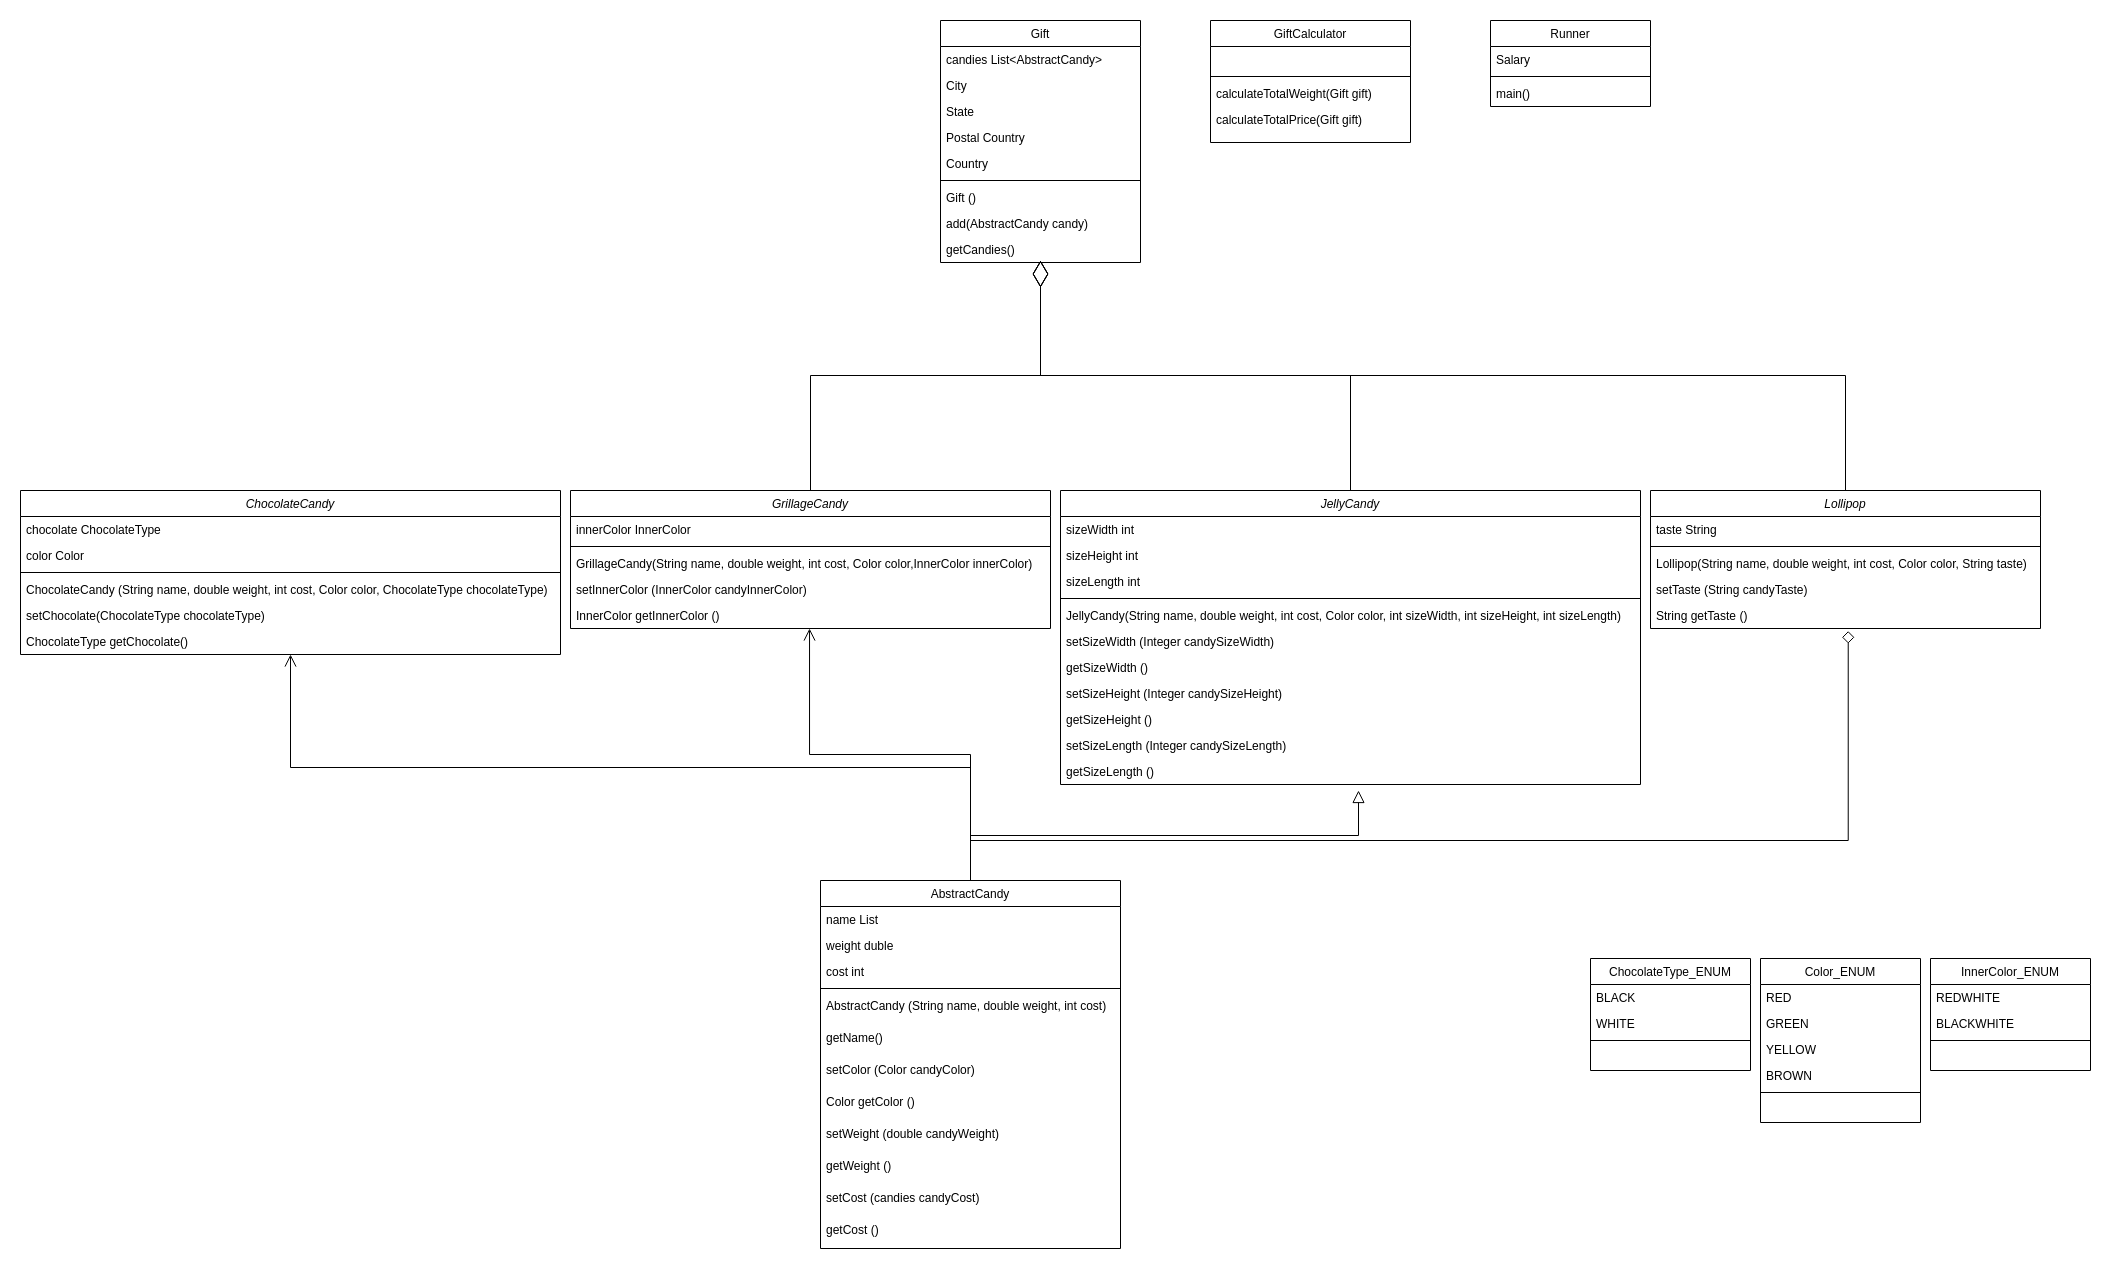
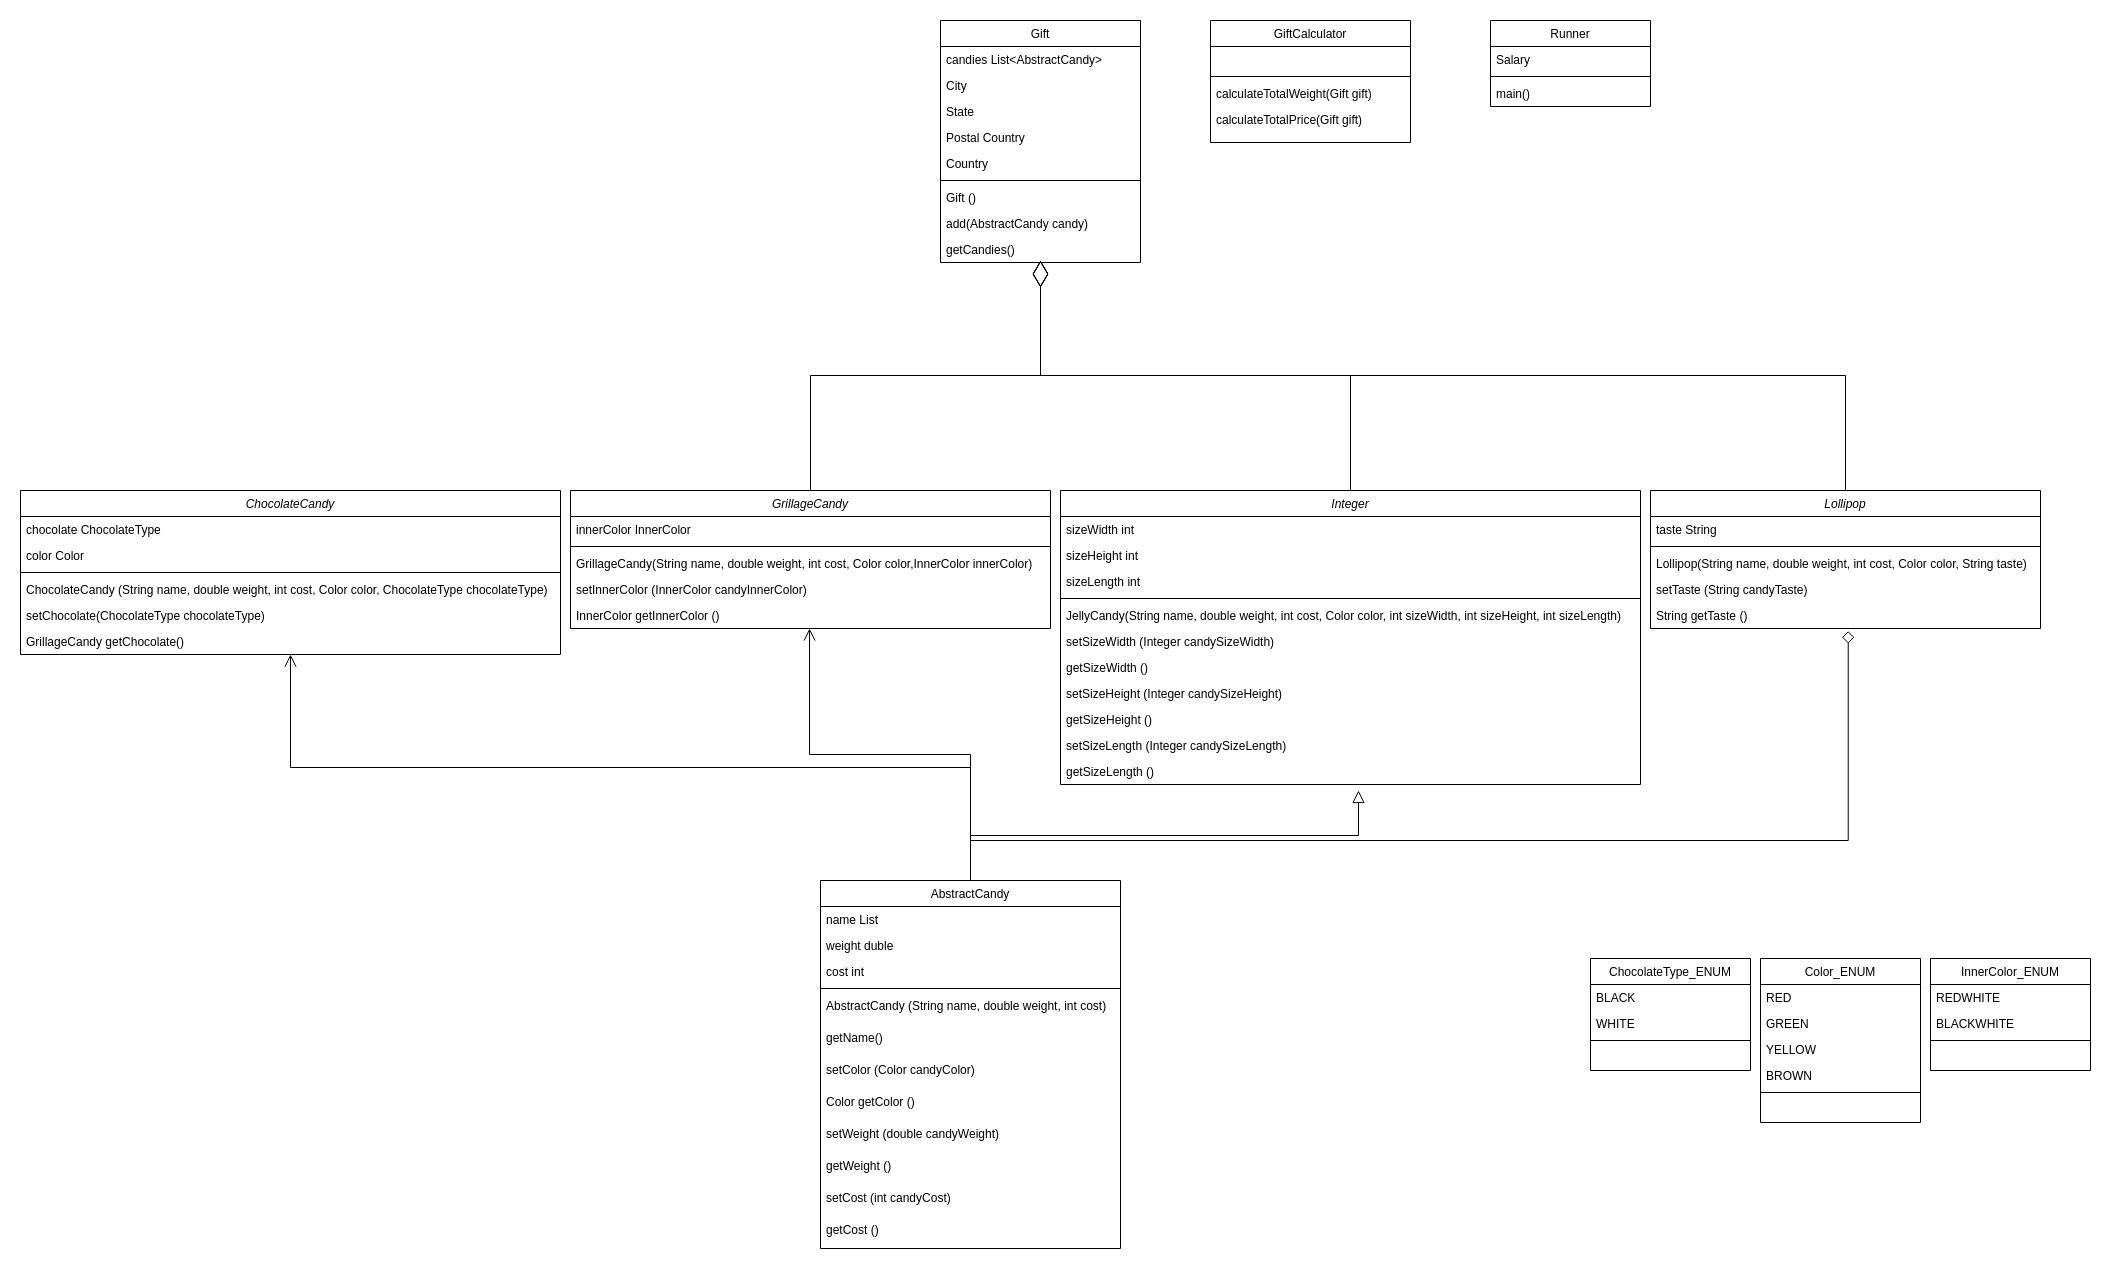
(1350, 504) -> (1350, 504)
(115, 642) -> (112, 642)
(912, 1198) -> (899, 1198)
